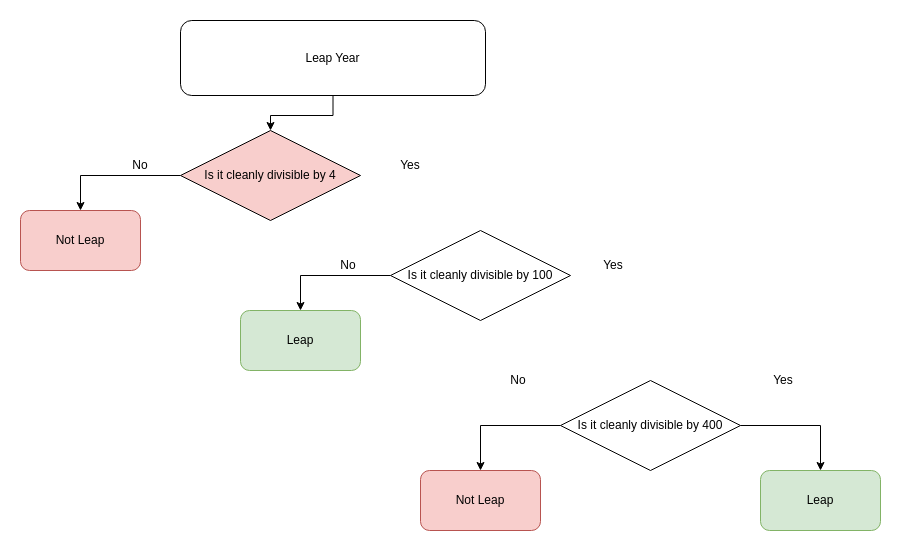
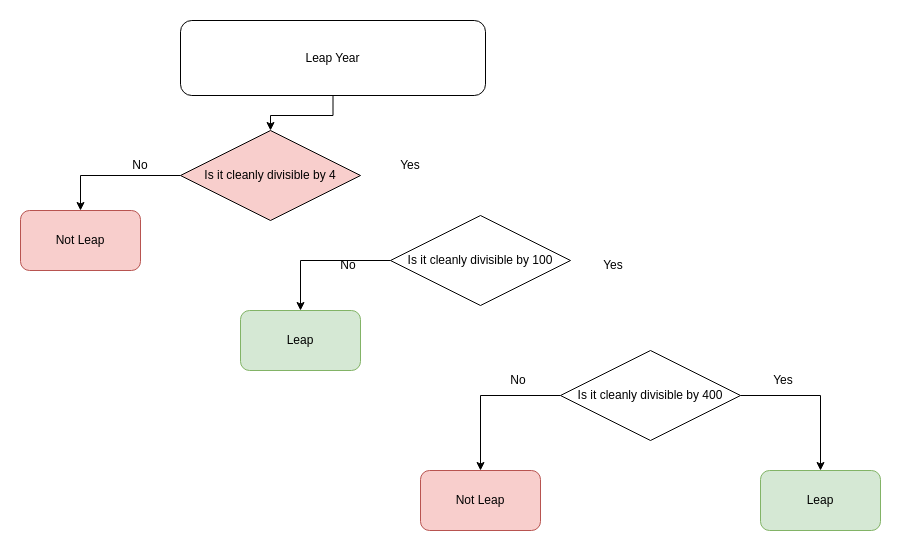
(481, 276) -> (481, 261)
(651, 426) -> (651, 396)
